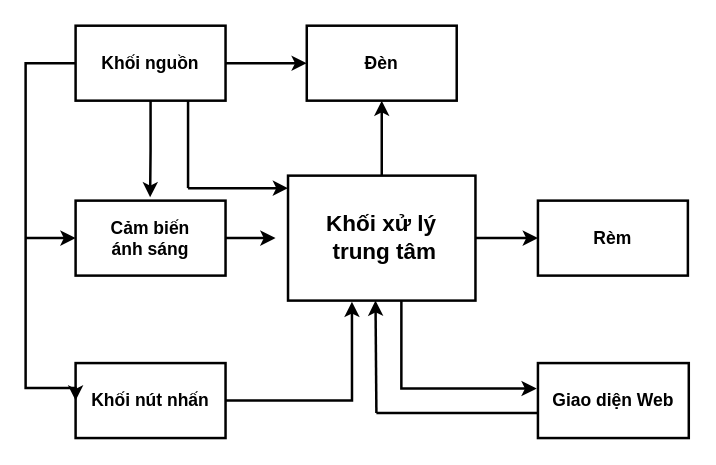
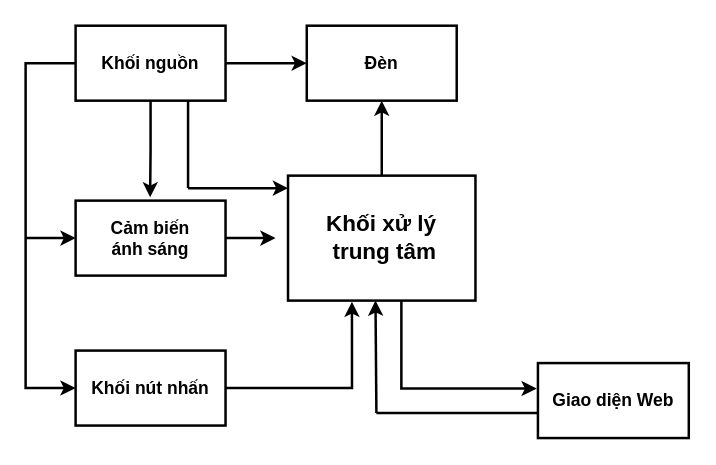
(502, 238) -> none
(613, 238) -> none
(151, 401) -> (151, 388)
